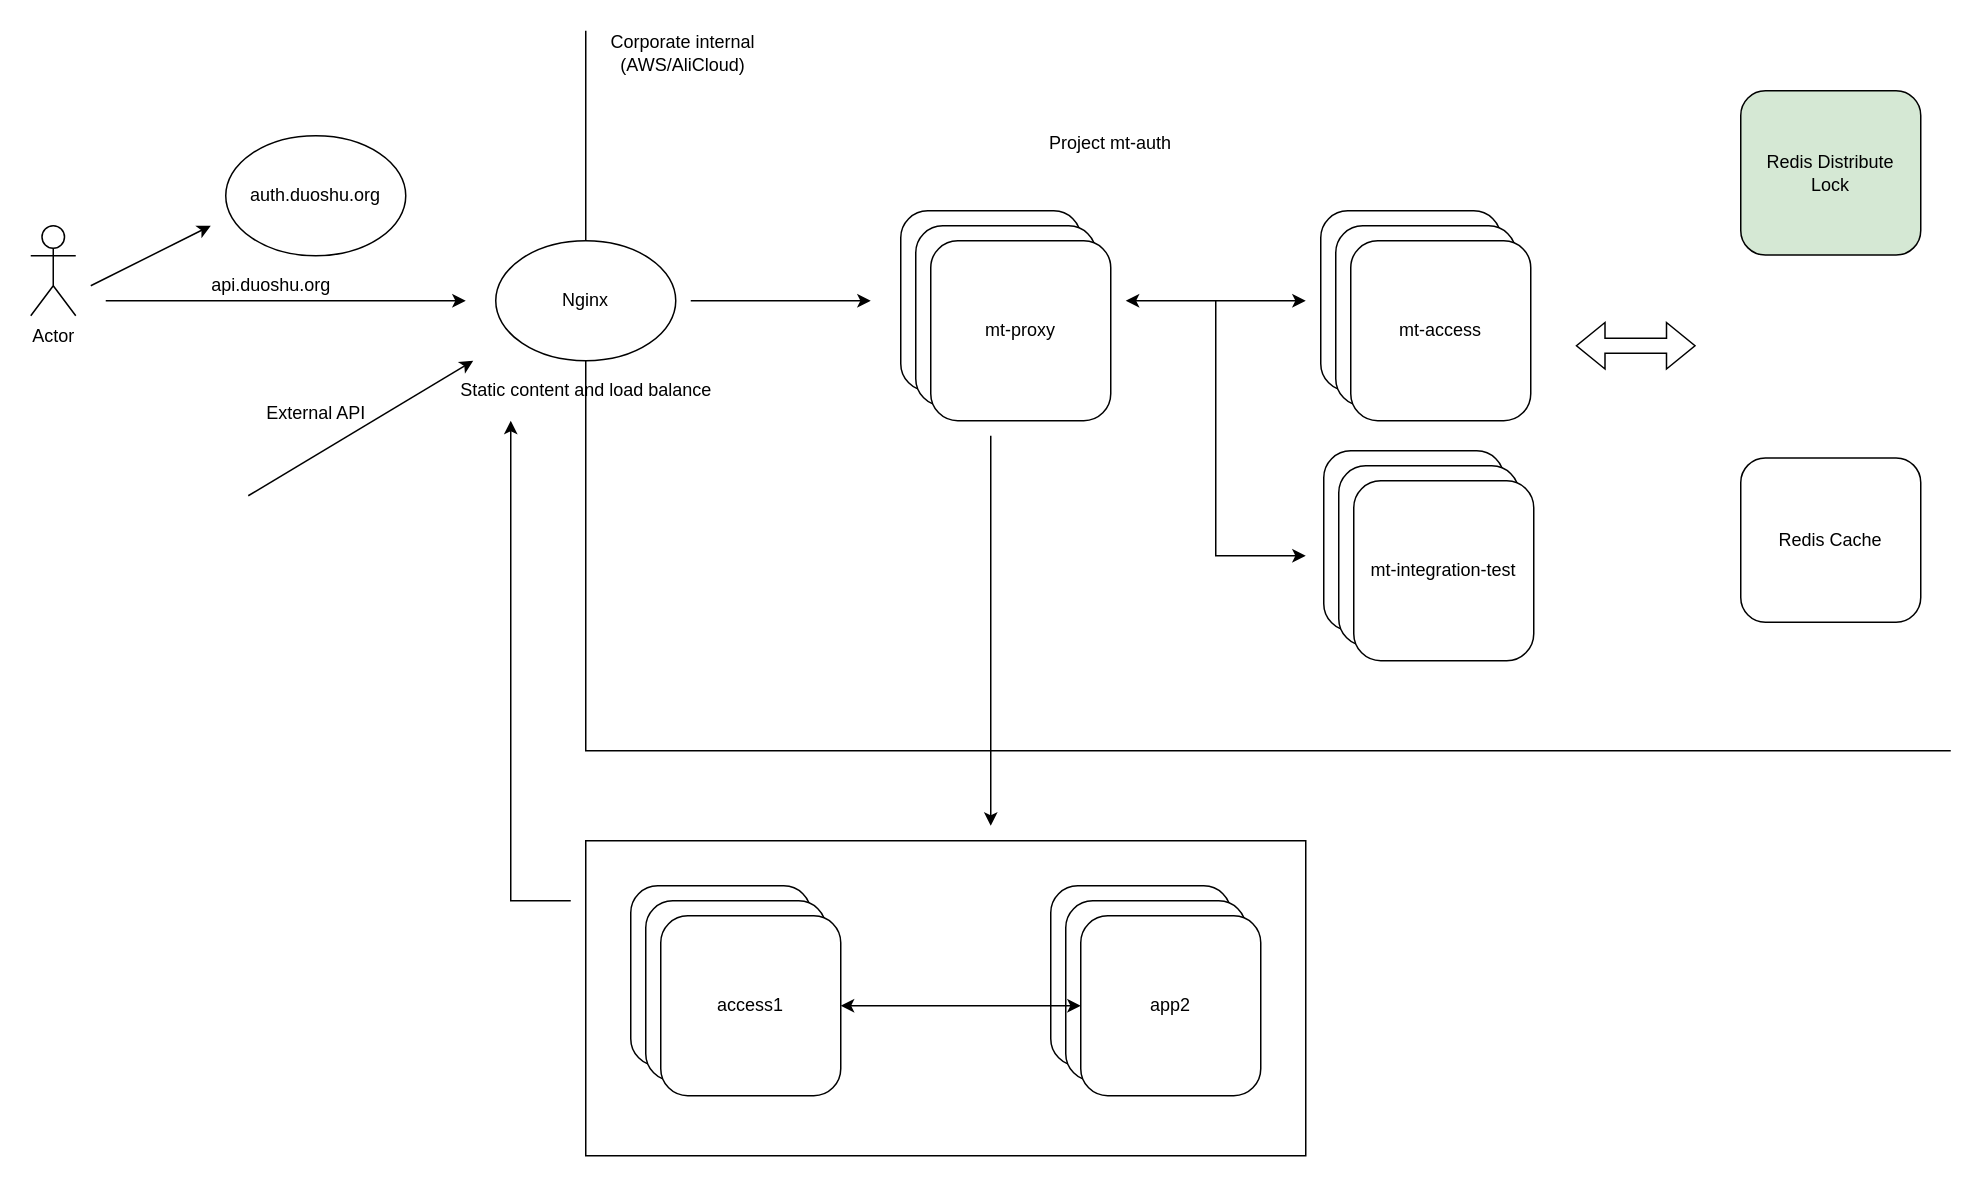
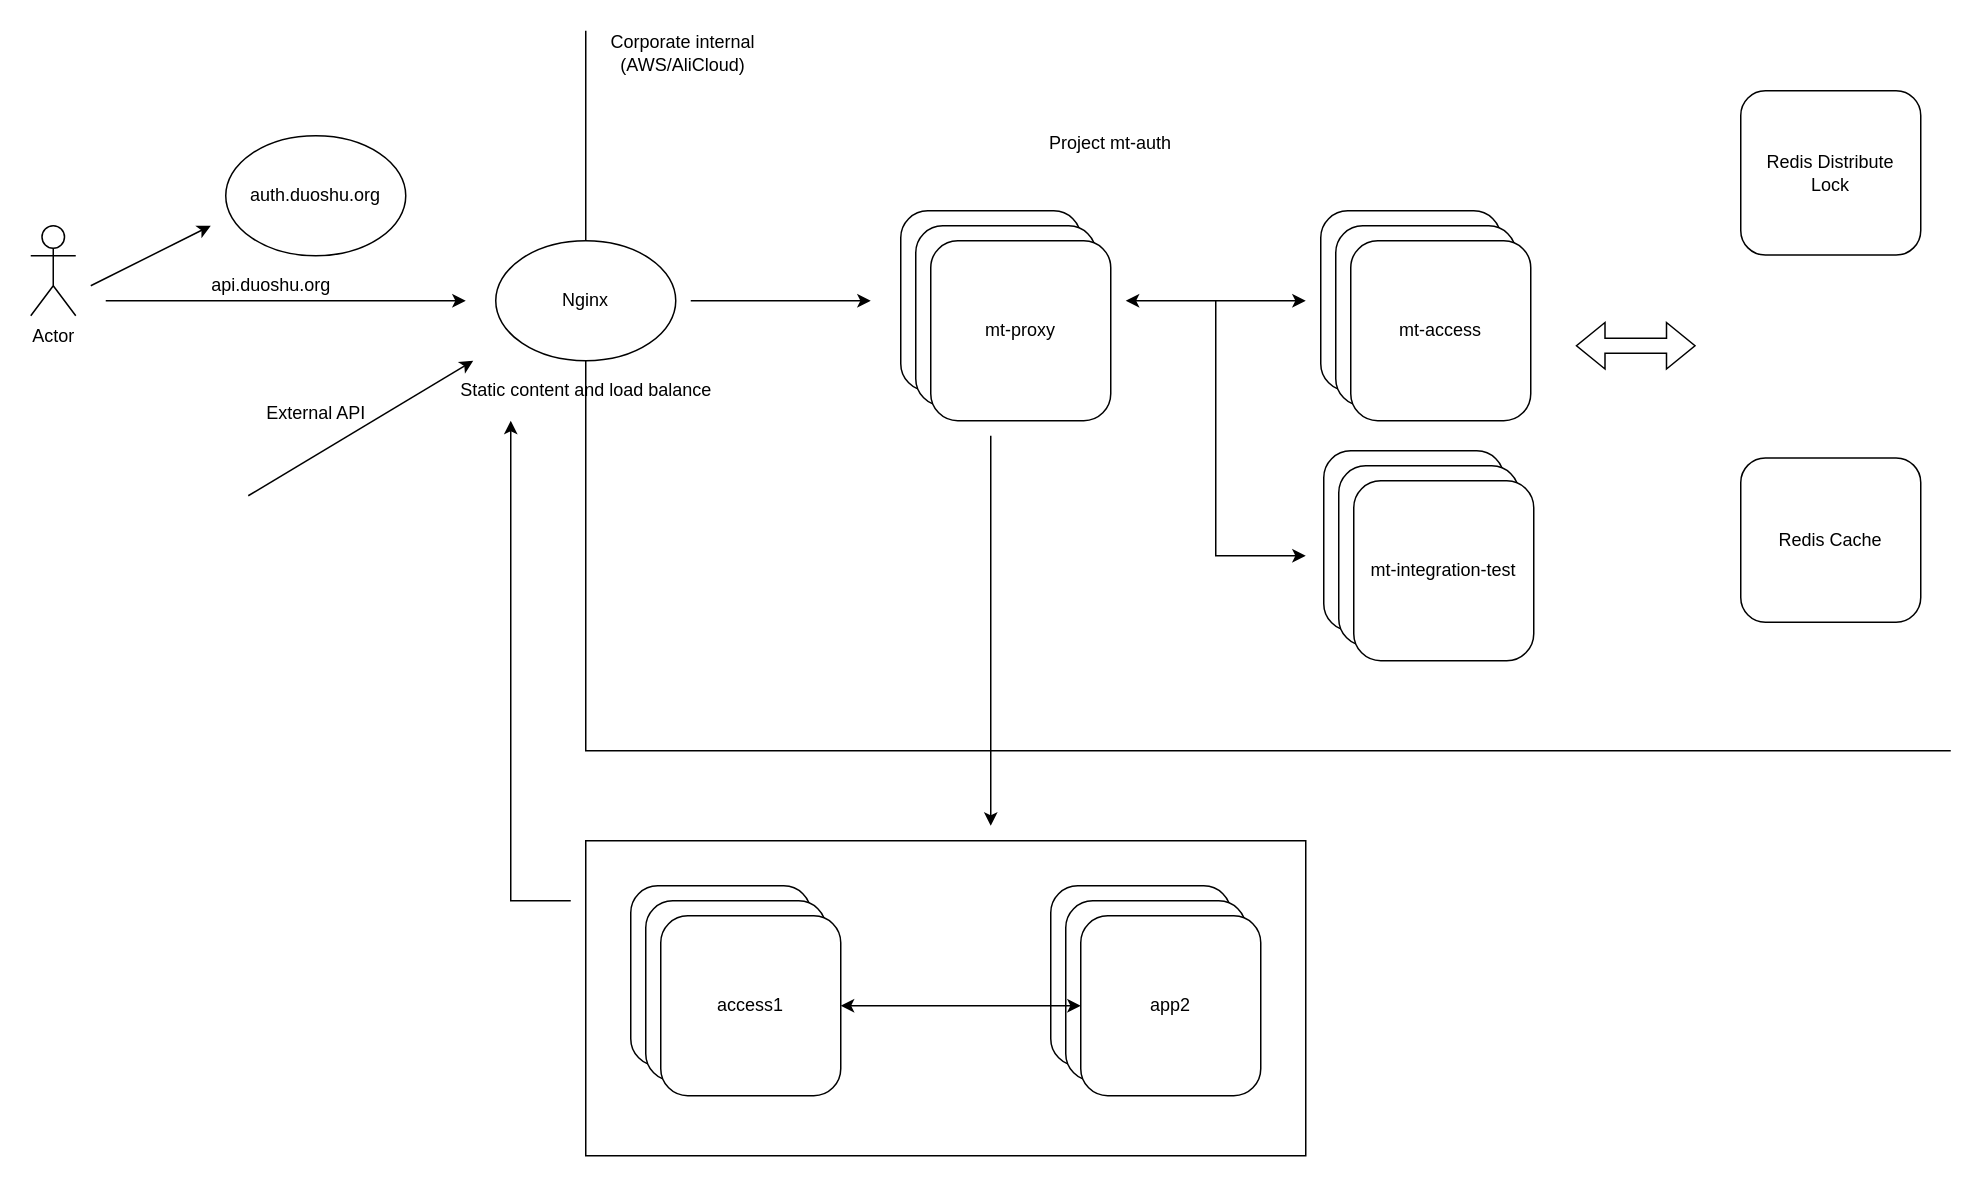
(1831, 173) -> (1831, 173)
